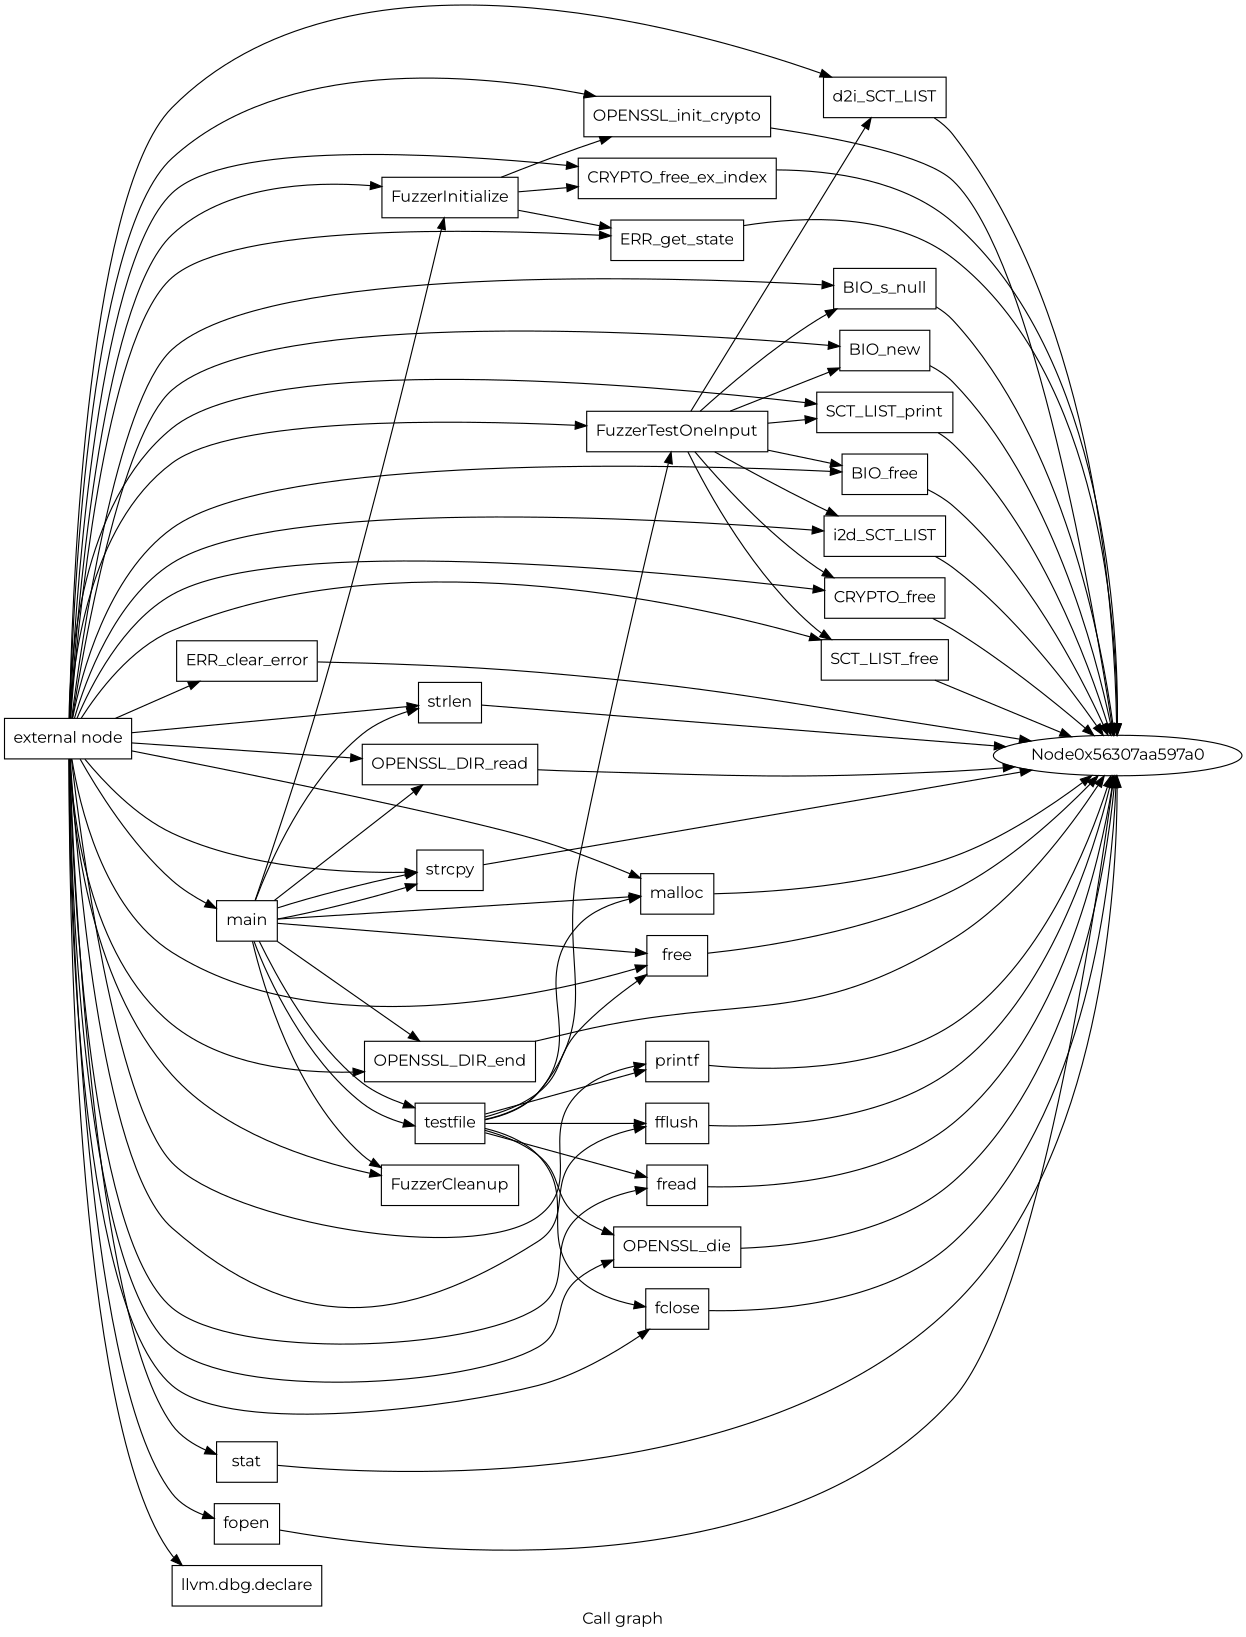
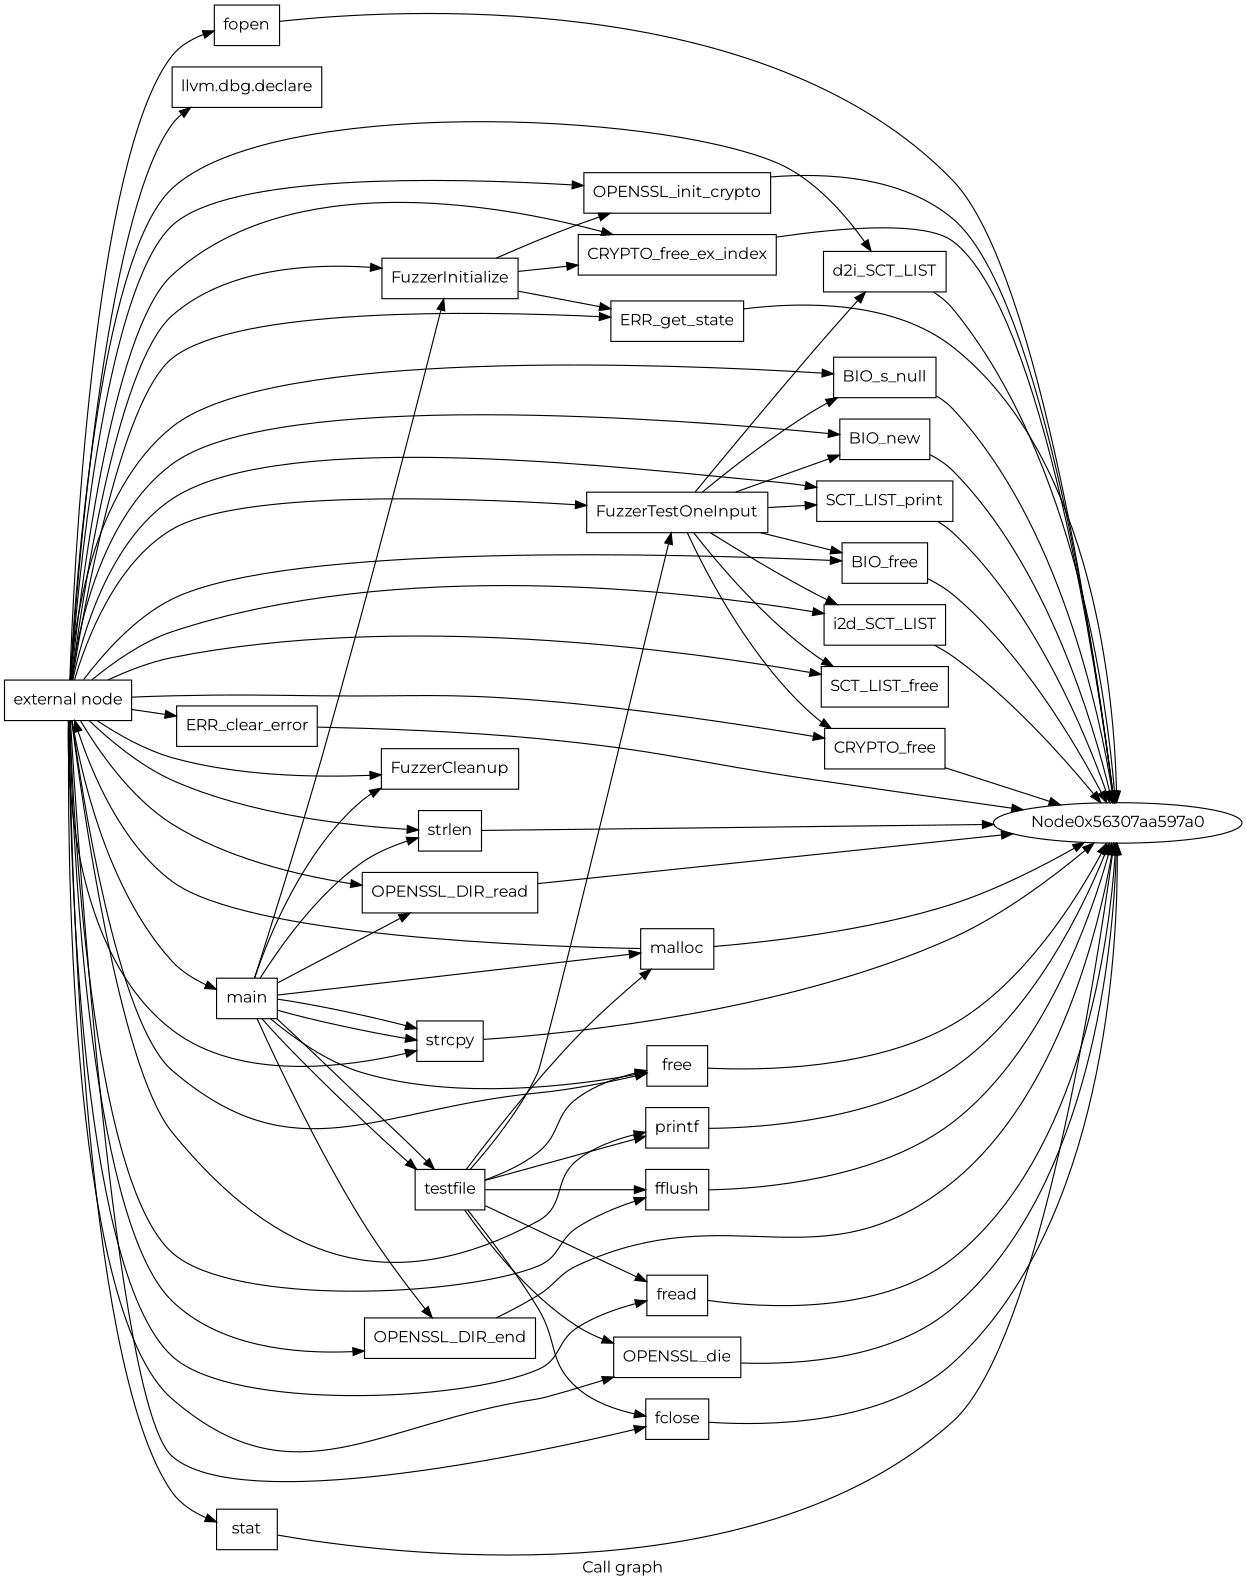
(998, 706) -> none
(384, 803) -> (314, 924)
